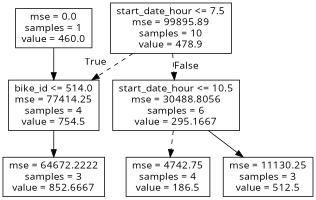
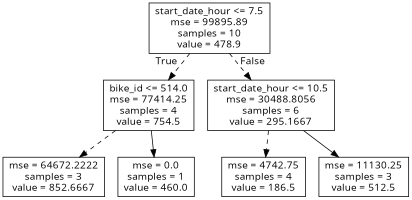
(54, 60) -> (152, 140)
(54, 140) -> (101, 142)
